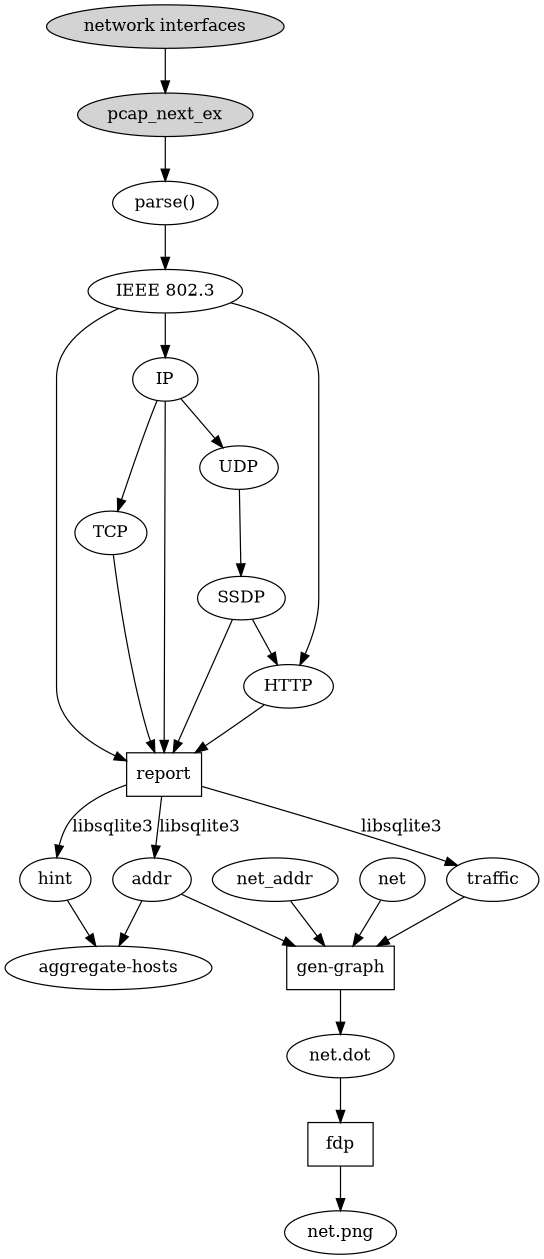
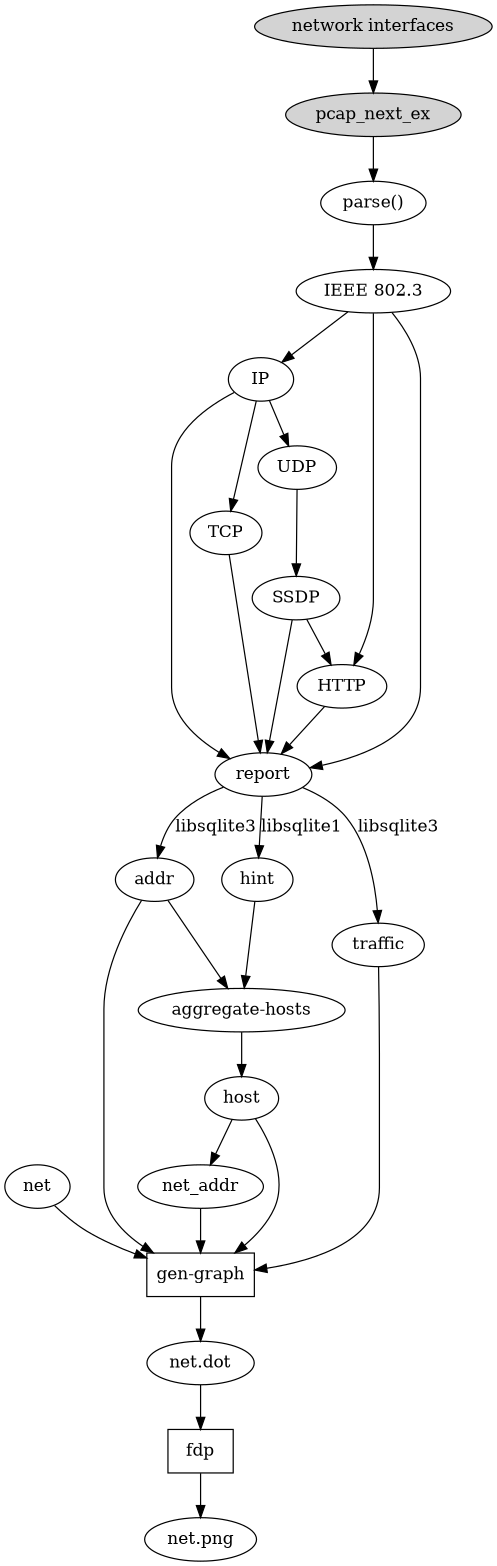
(164, 775) -> (263, 775)
(113, 827) -> (301, 827)
none -> (242, 1098)
